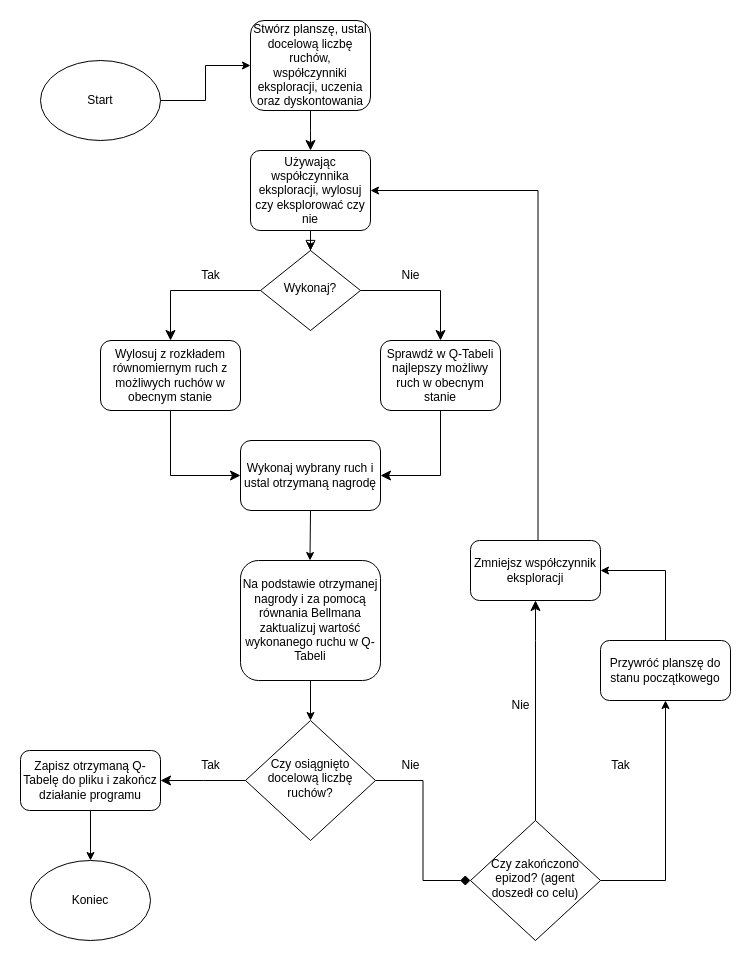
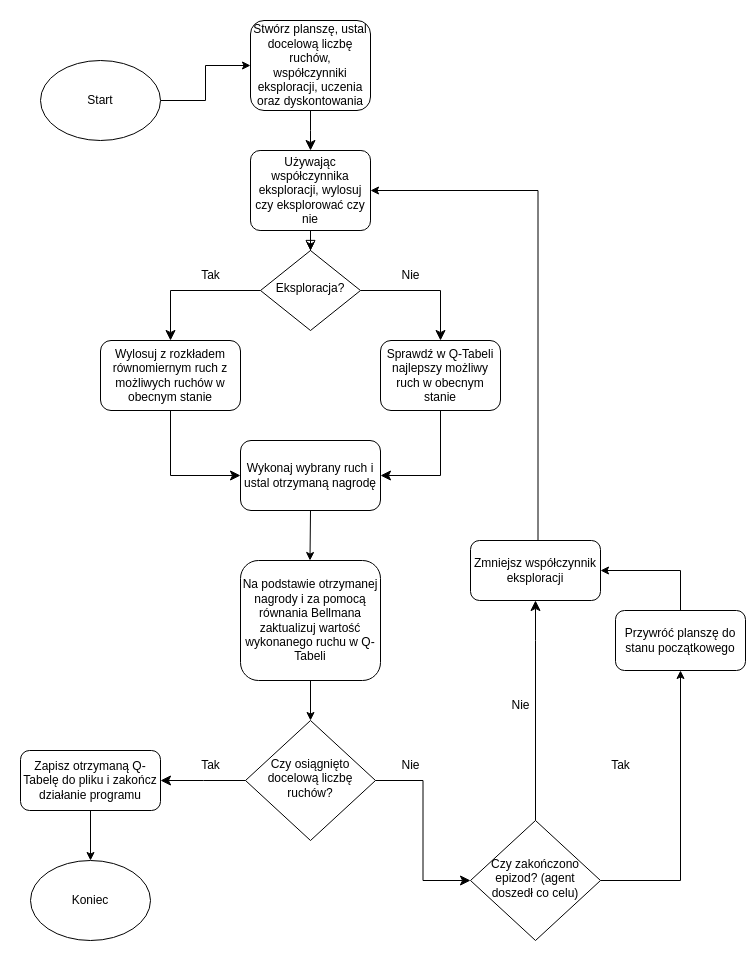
(311, 289) -> (311, 289)
(666, 671) -> (681, 641)
(460, 881) -> (461, 881)
